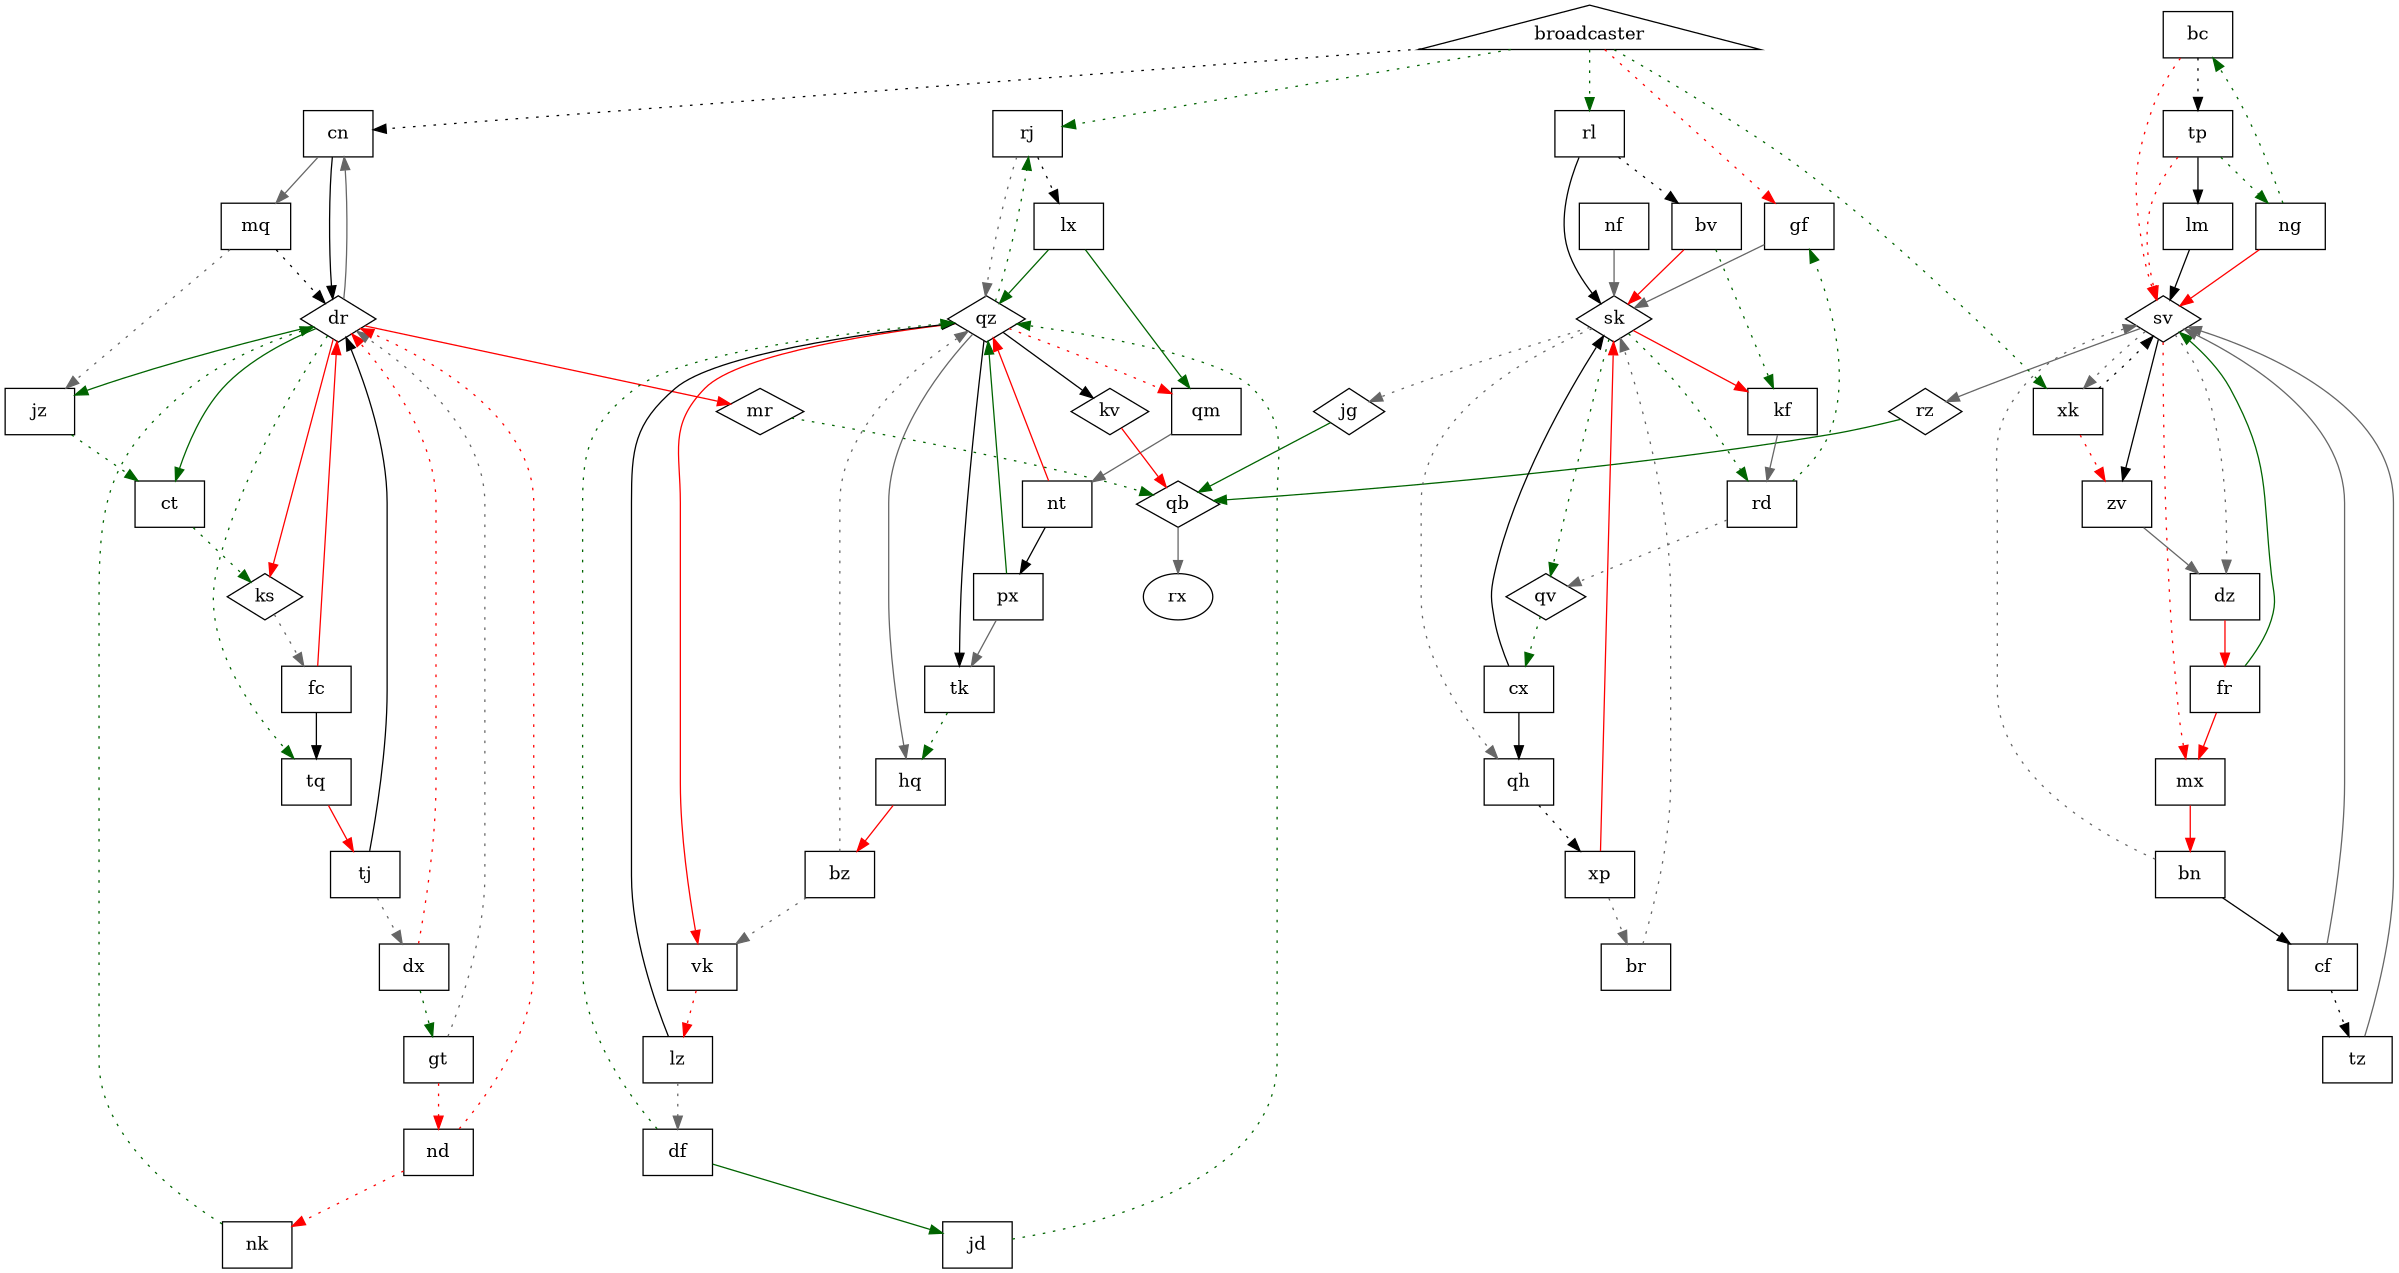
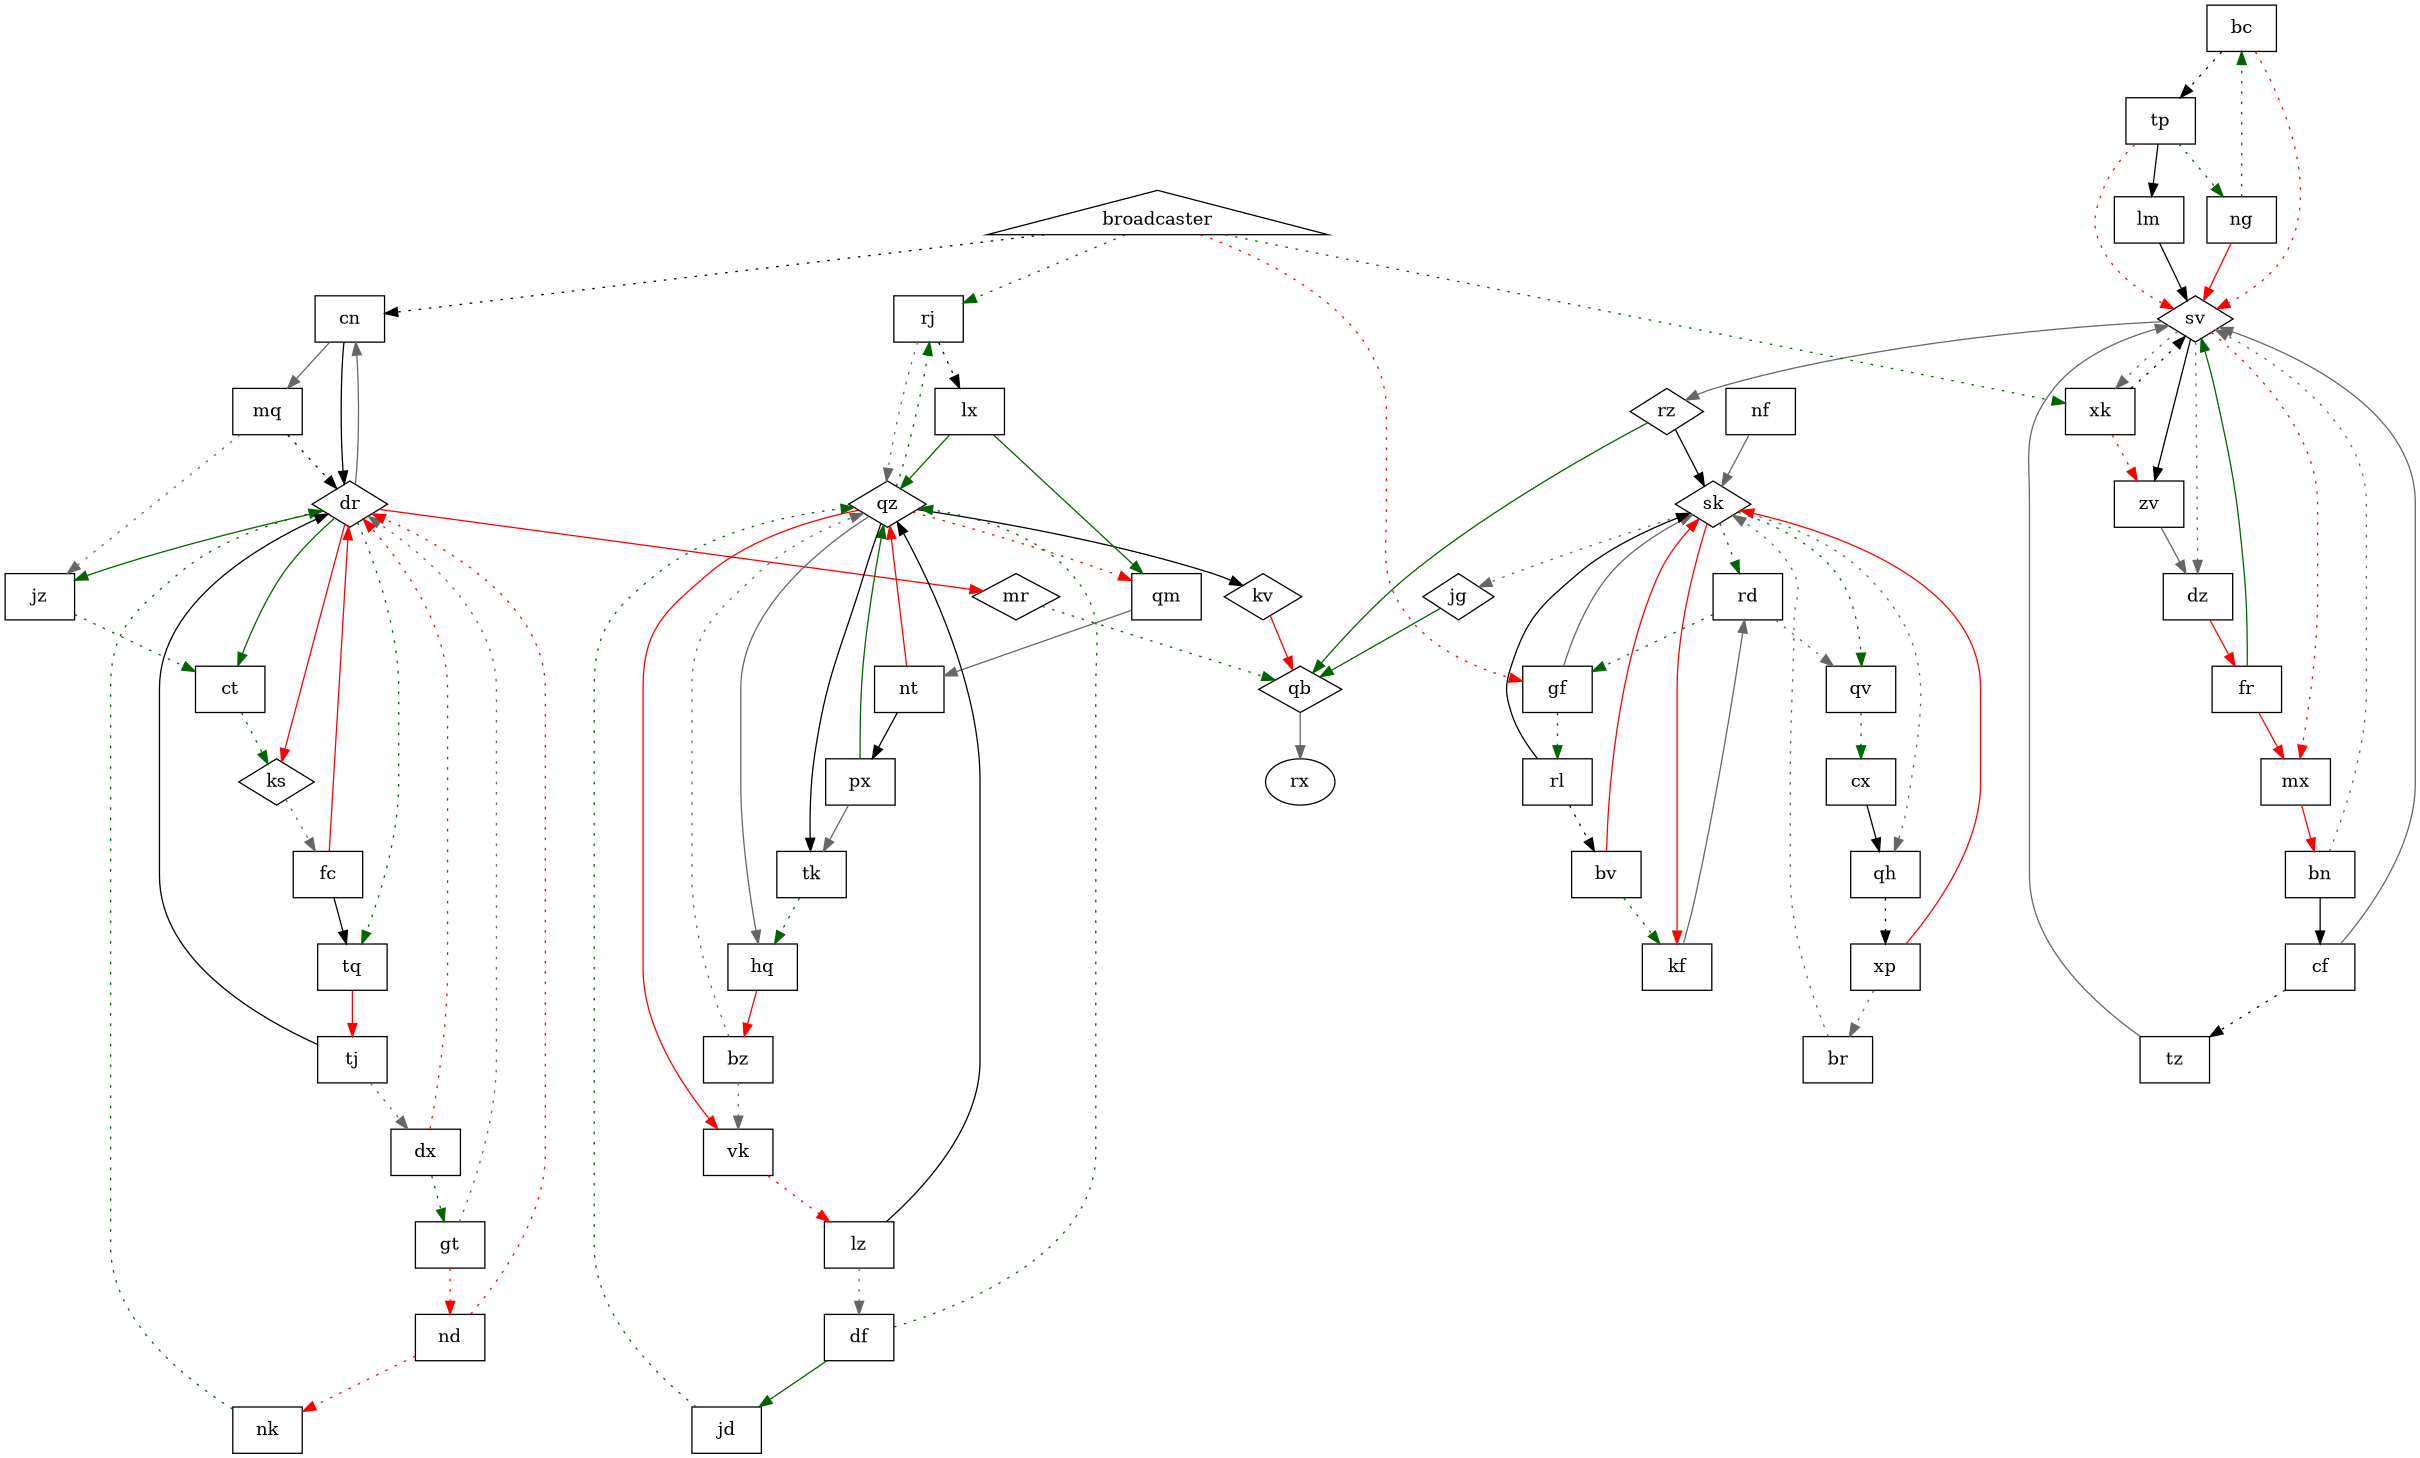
(1590, 74) -> (1557, 729)
(1518, 500) -> (1687, 452)
(1546, 597) -> (1861, 689)
